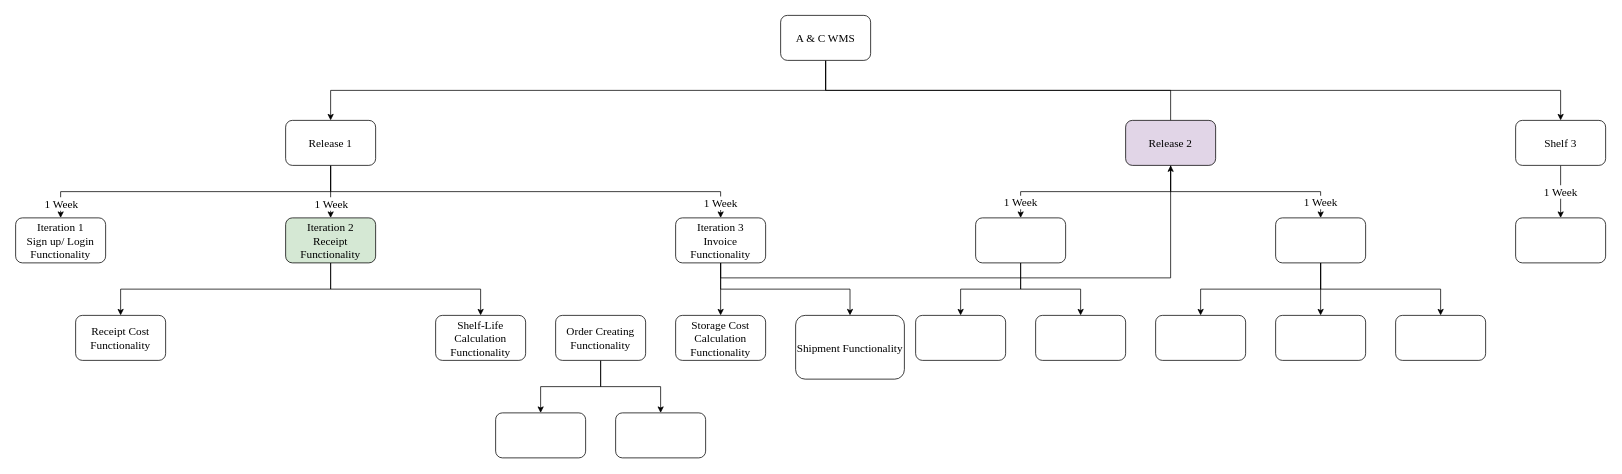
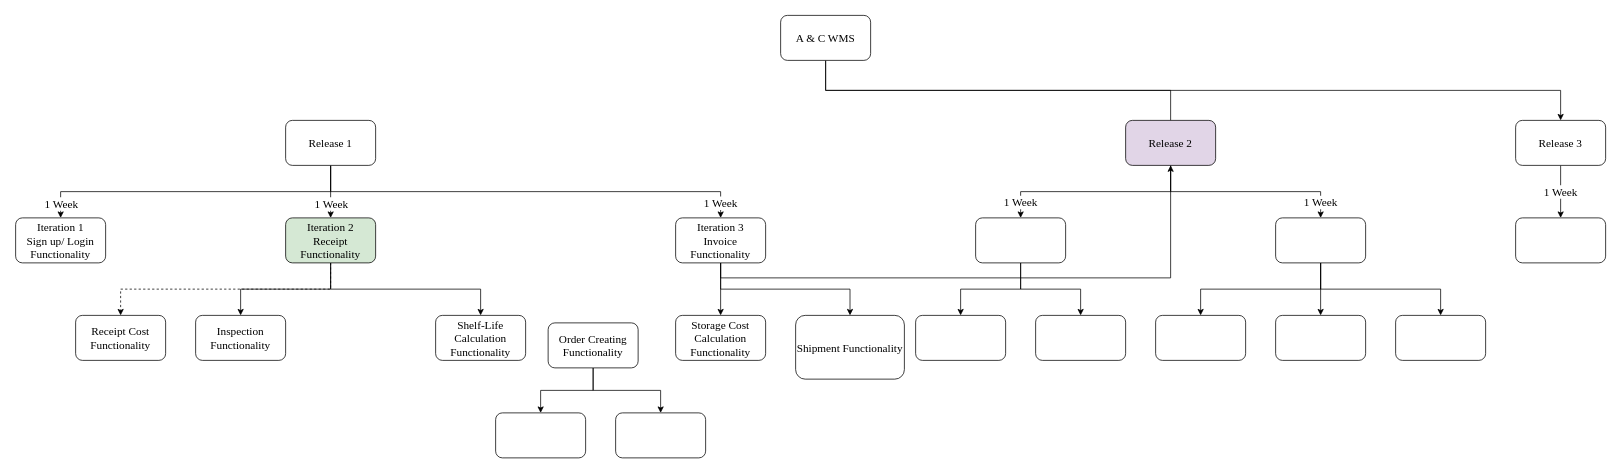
(564, 90) -> none
(1560, 143) -> (1560, 143)
(169, 289) -> (169, 289)
none -> (240, 300)
none -> (240, 338)
(600, 338) -> (593, 345)
